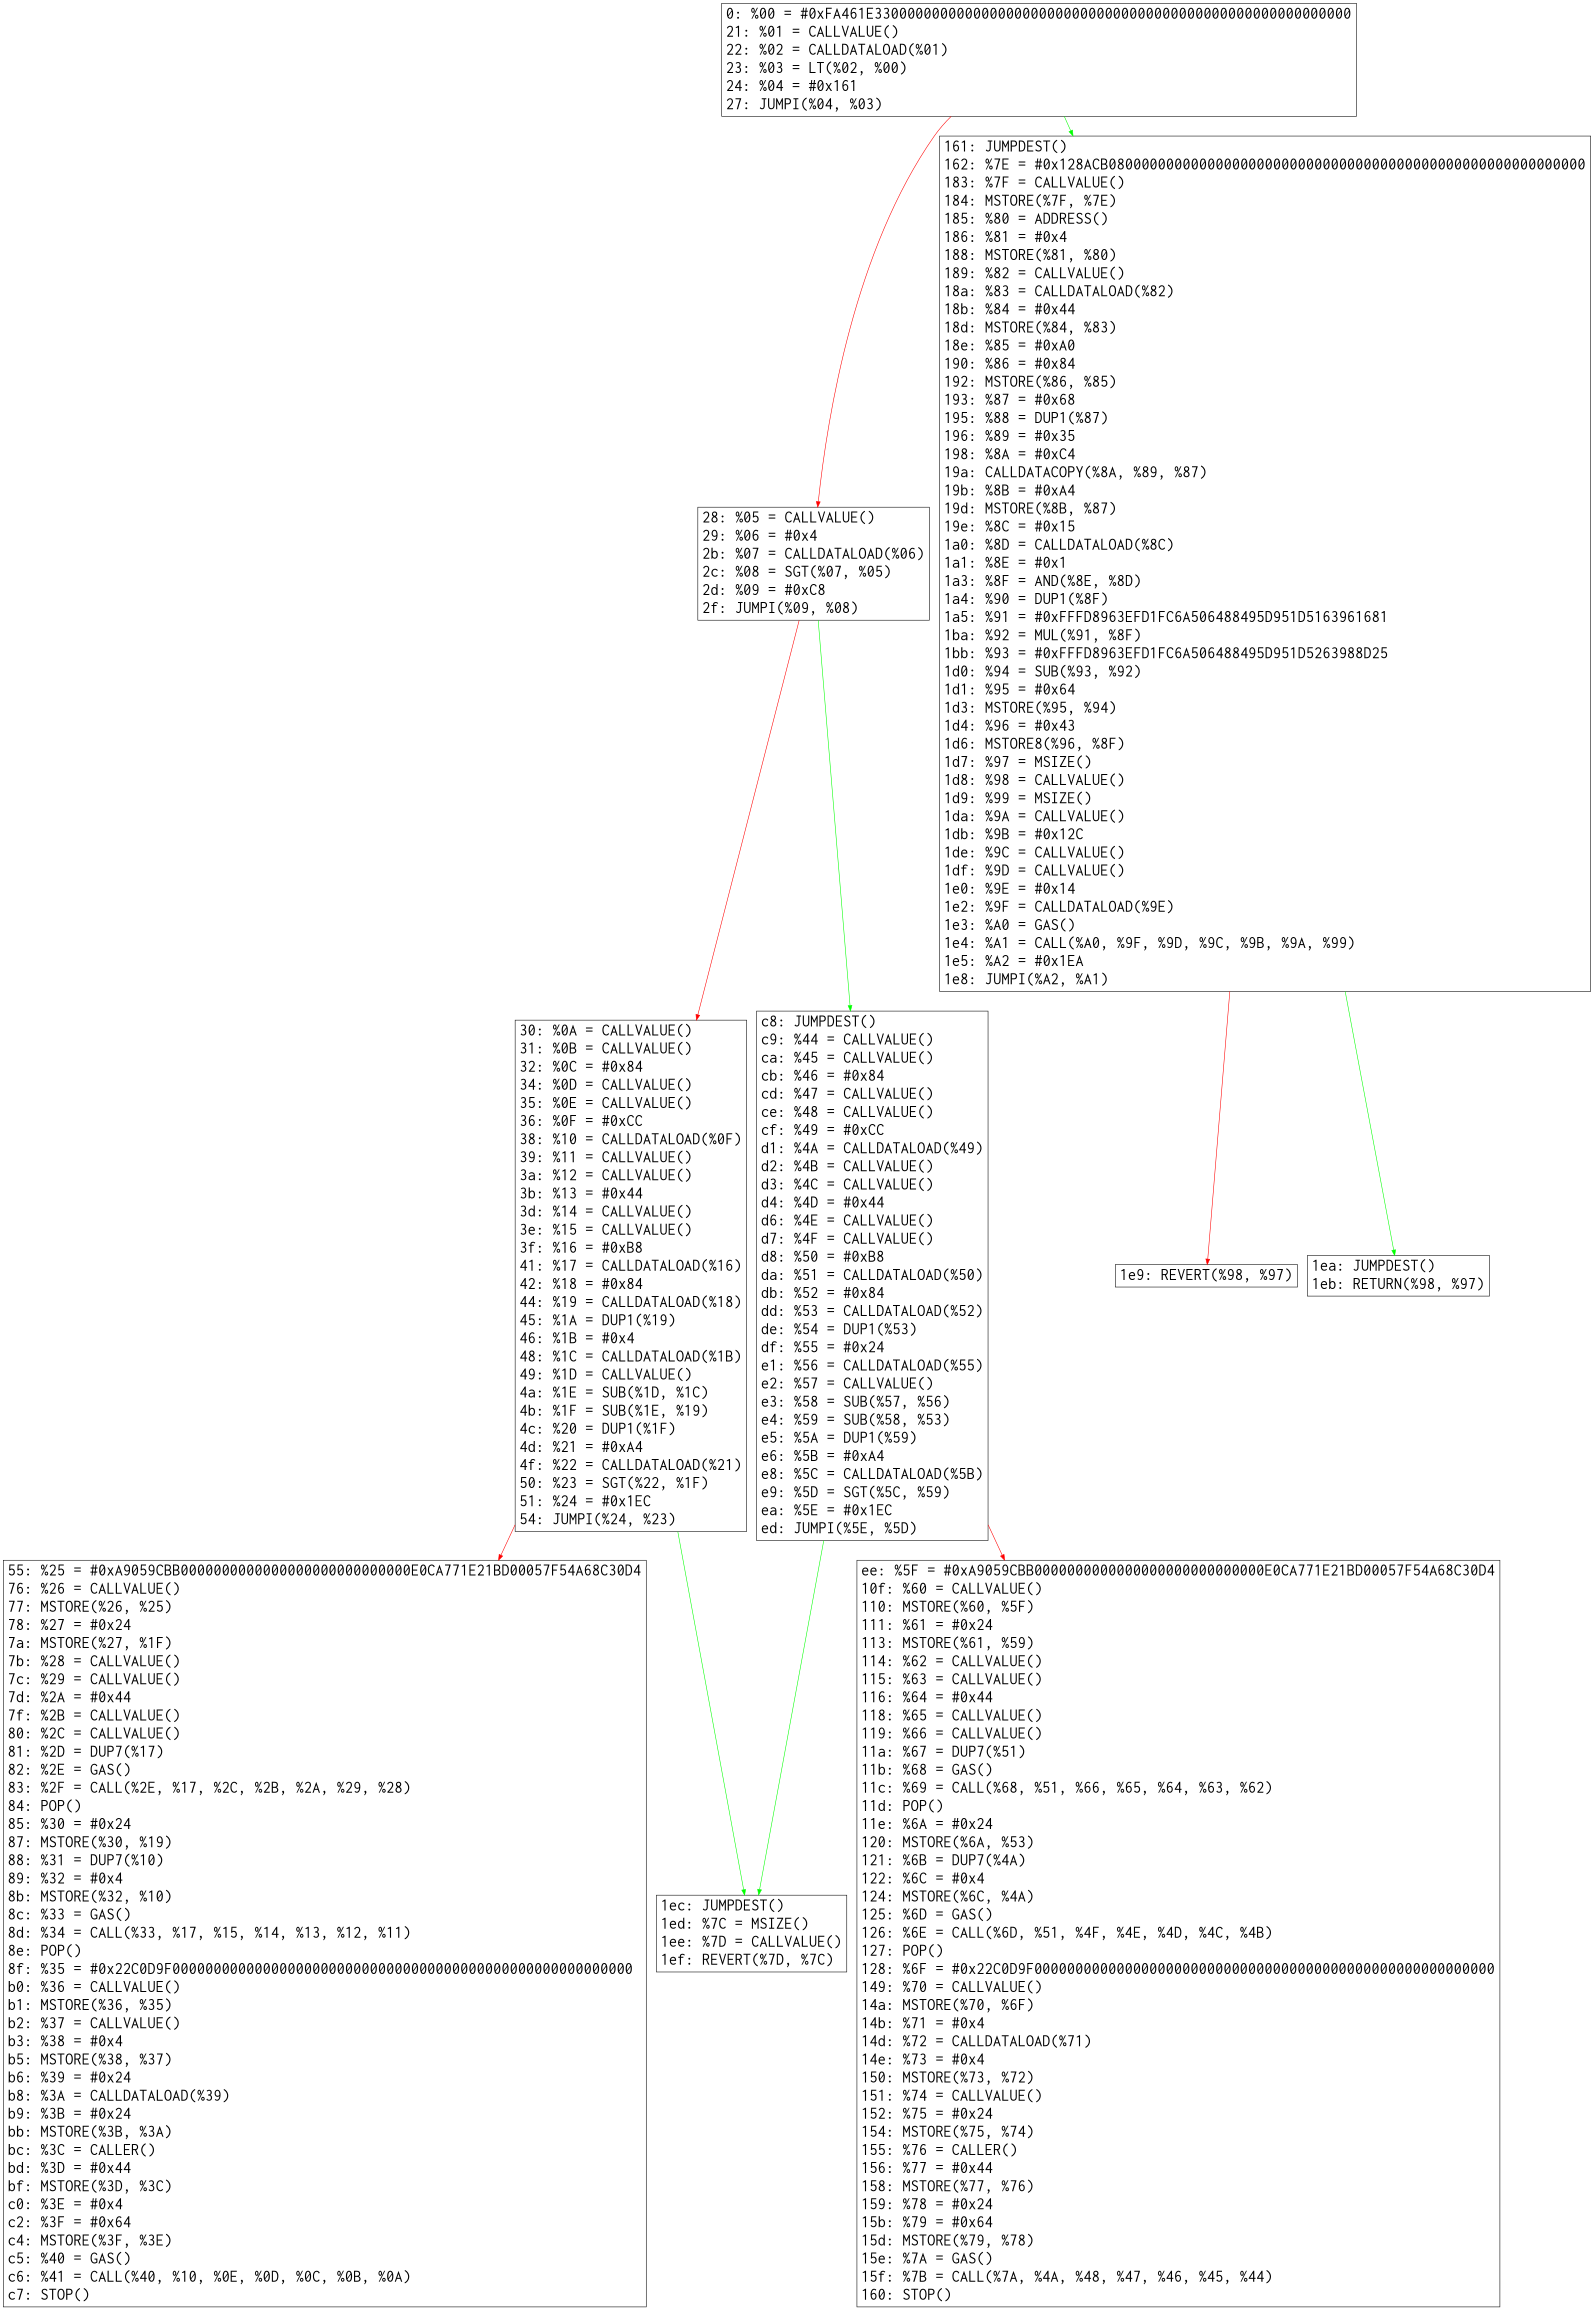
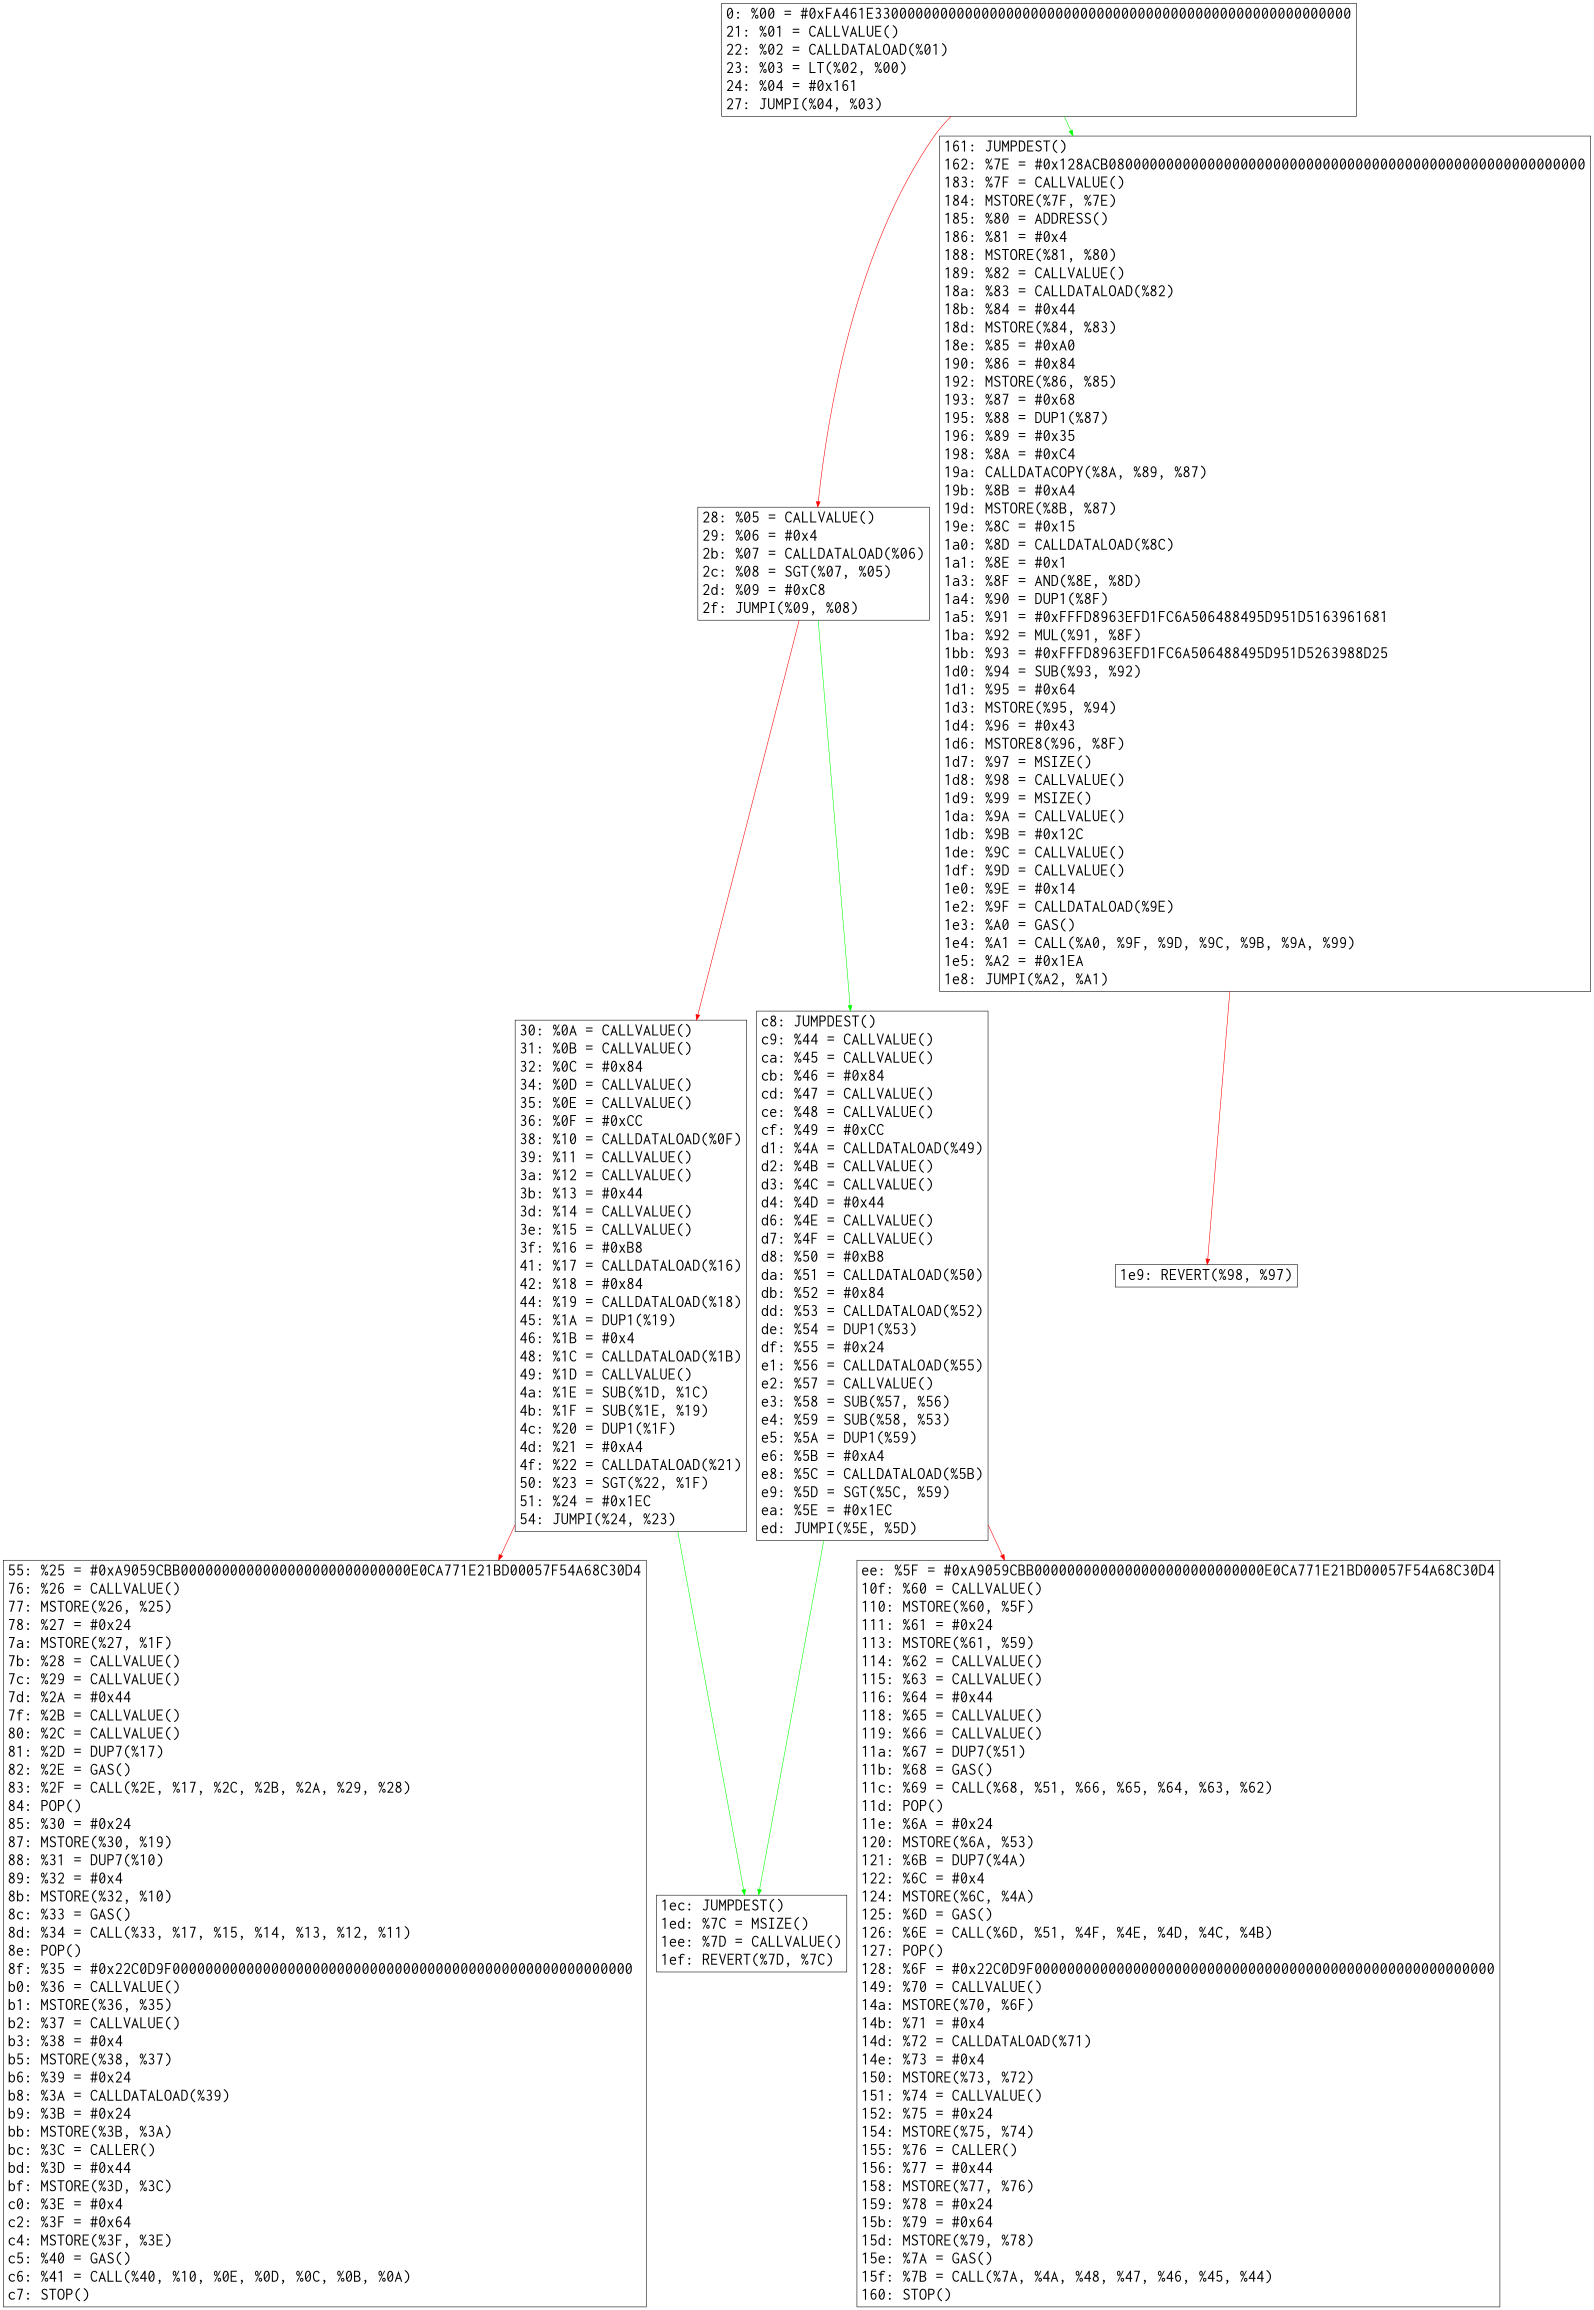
(1398, 1276) -> none
